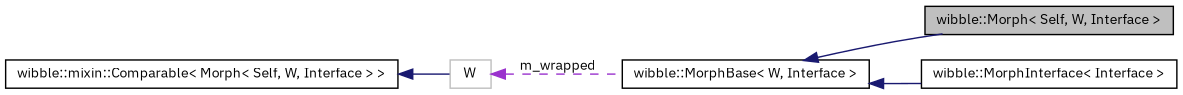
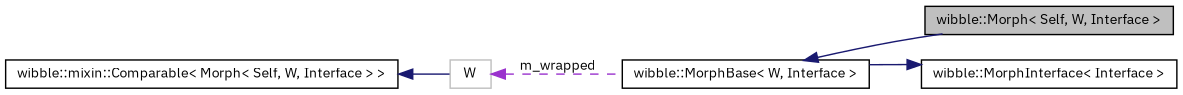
(903, 84) -> (888, 65)
